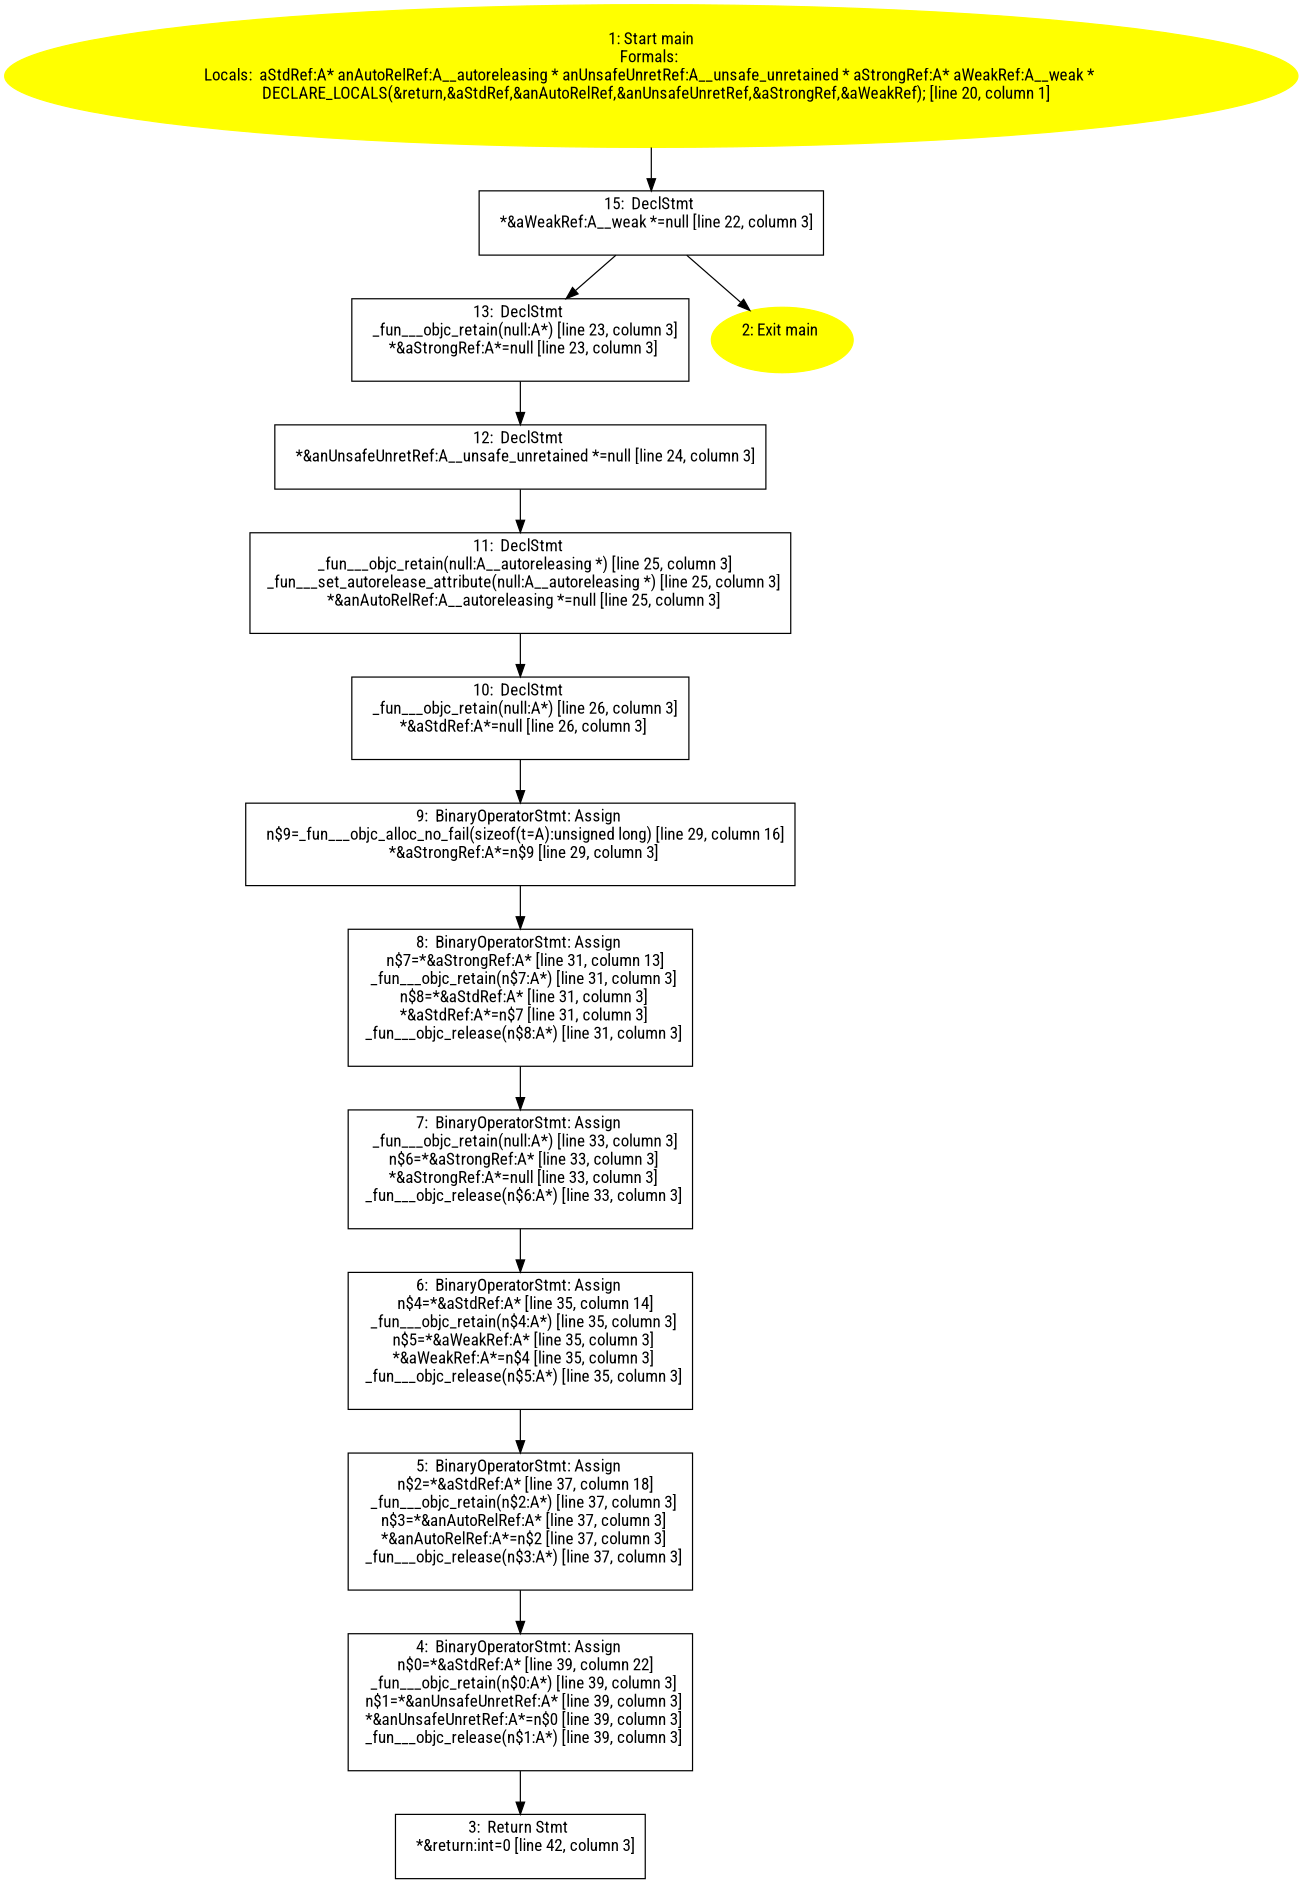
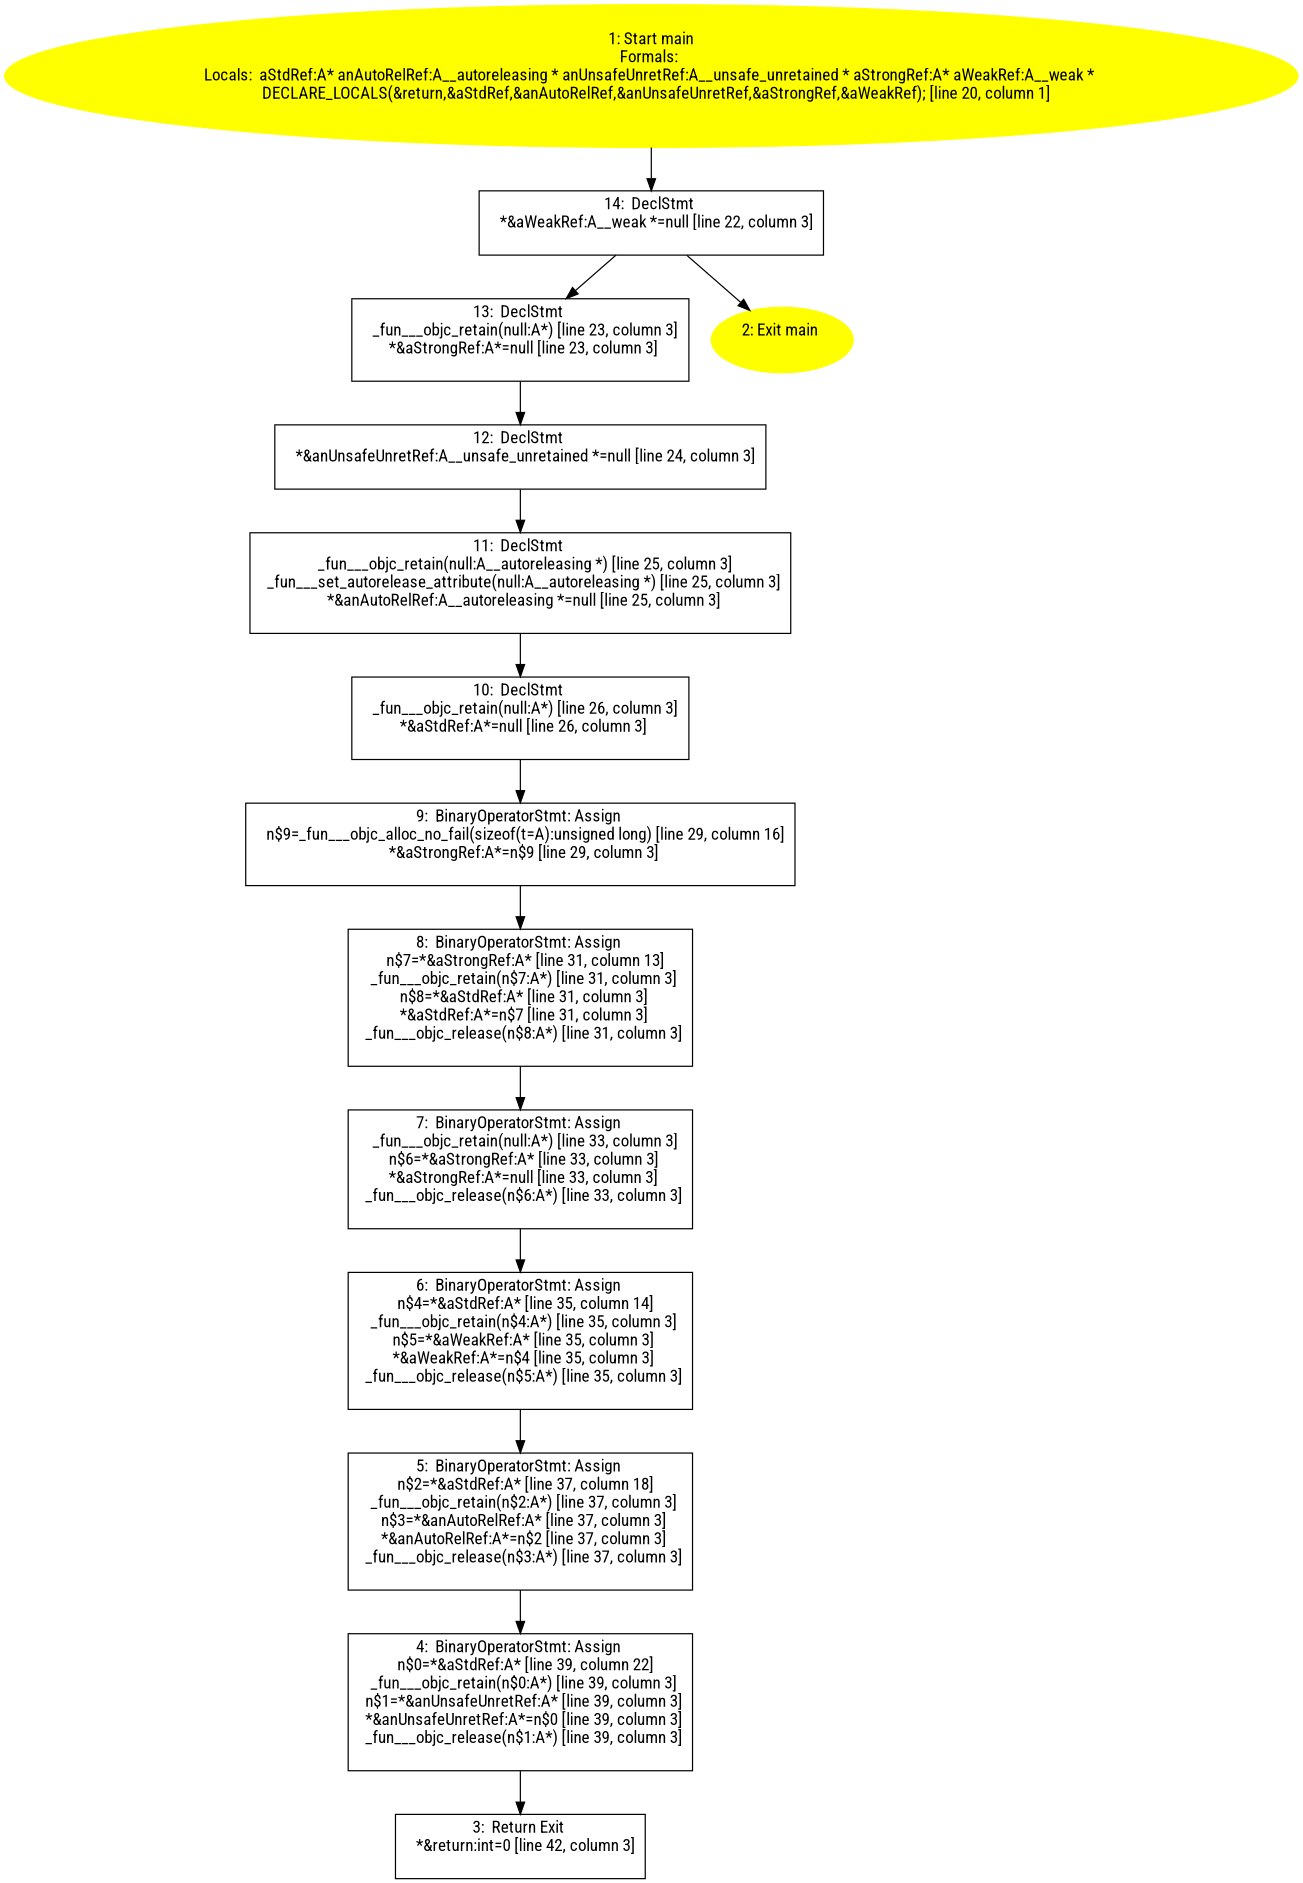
(651, 223) -> (651, 223)
(520, 1847) -> (520, 1847)
